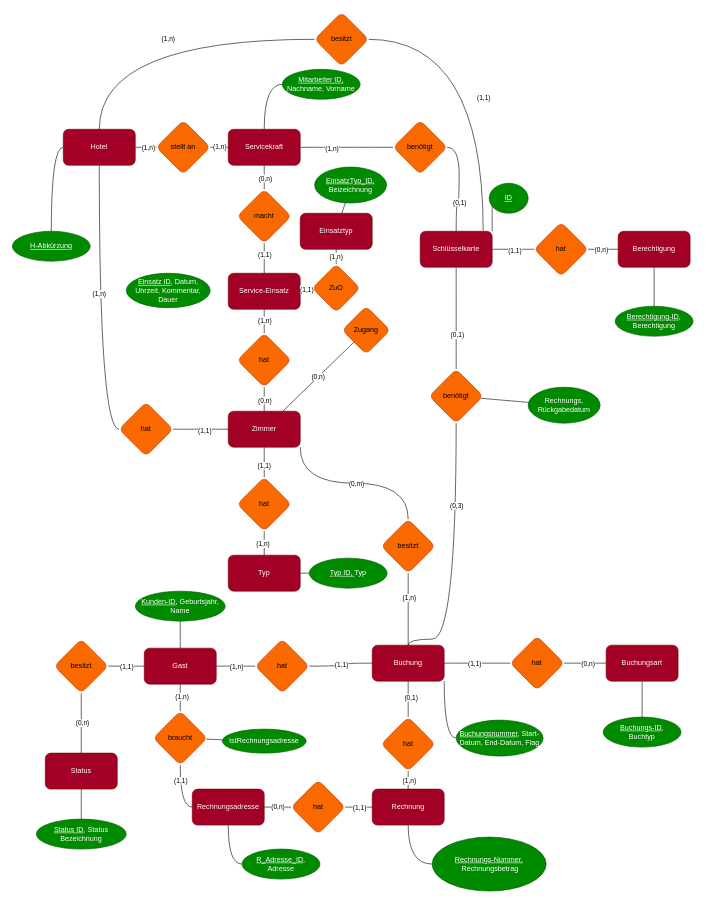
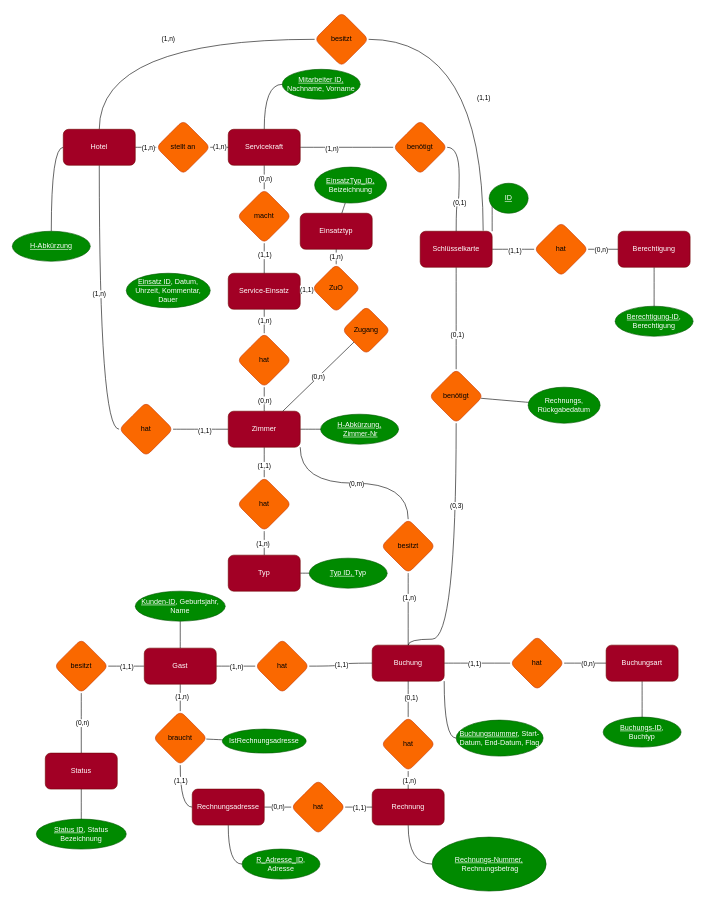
none -> (320, 429)
none -> (360, 429)
